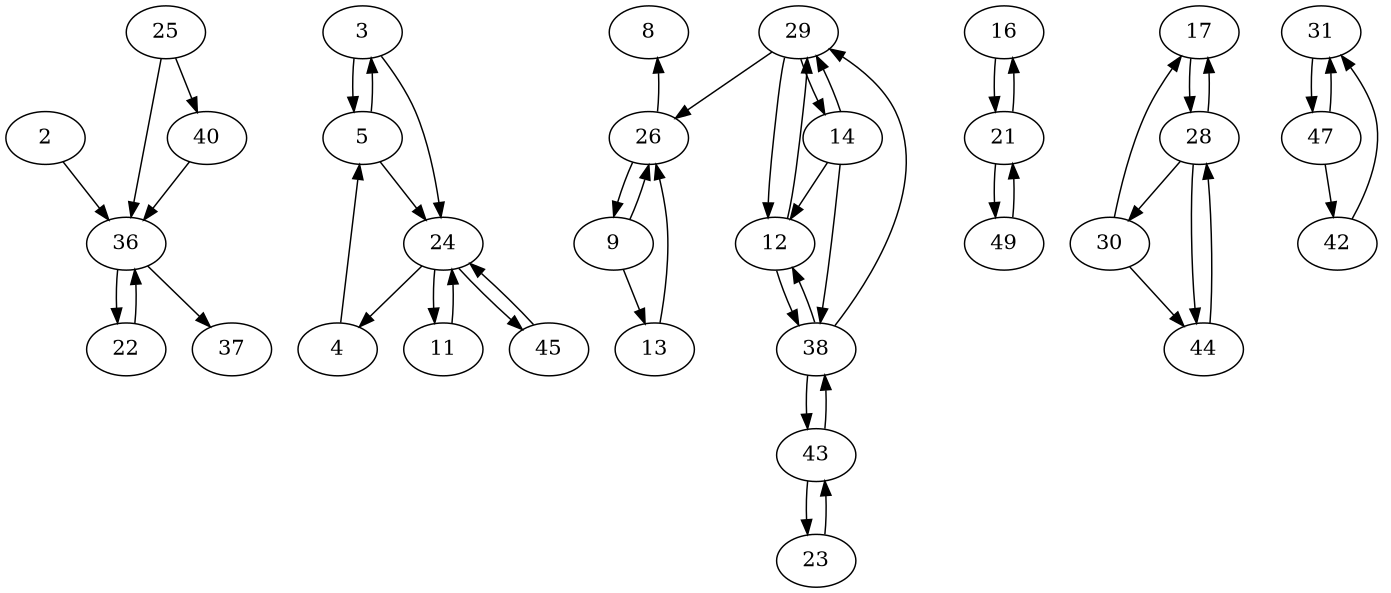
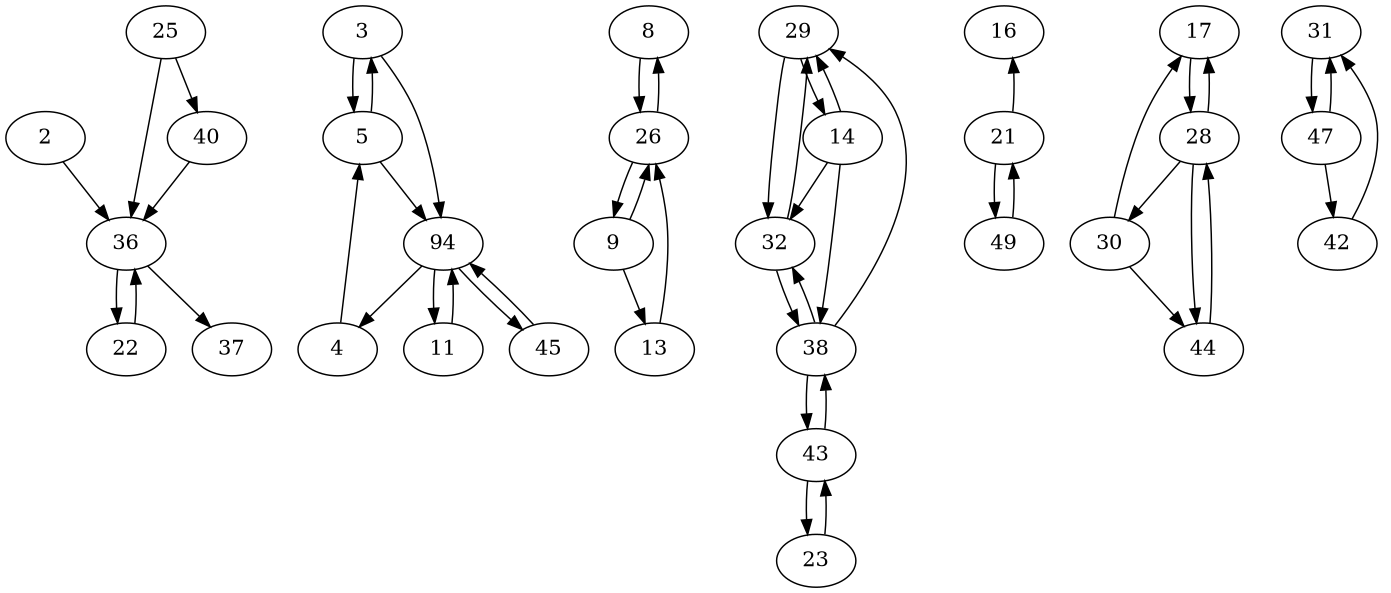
(994, 78) -> none
(730, 81) -> (639, 78)
(443, 244) -> (443, 244)
(775, 244) -> (775, 244)
